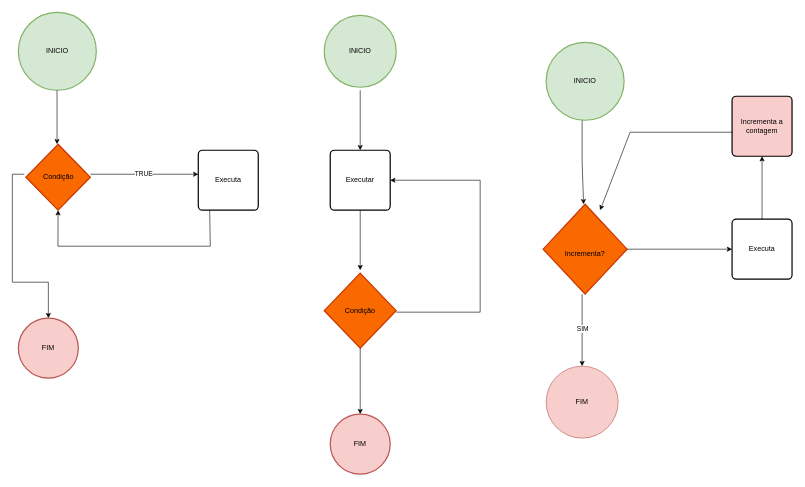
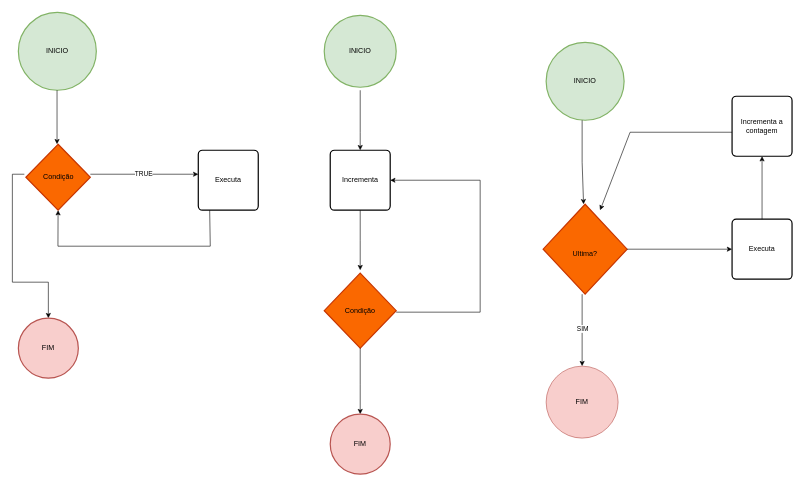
(762, 126) -> (762, 126)
(360, 180) -> (360, 180)
(585, 249) -> (585, 249)
